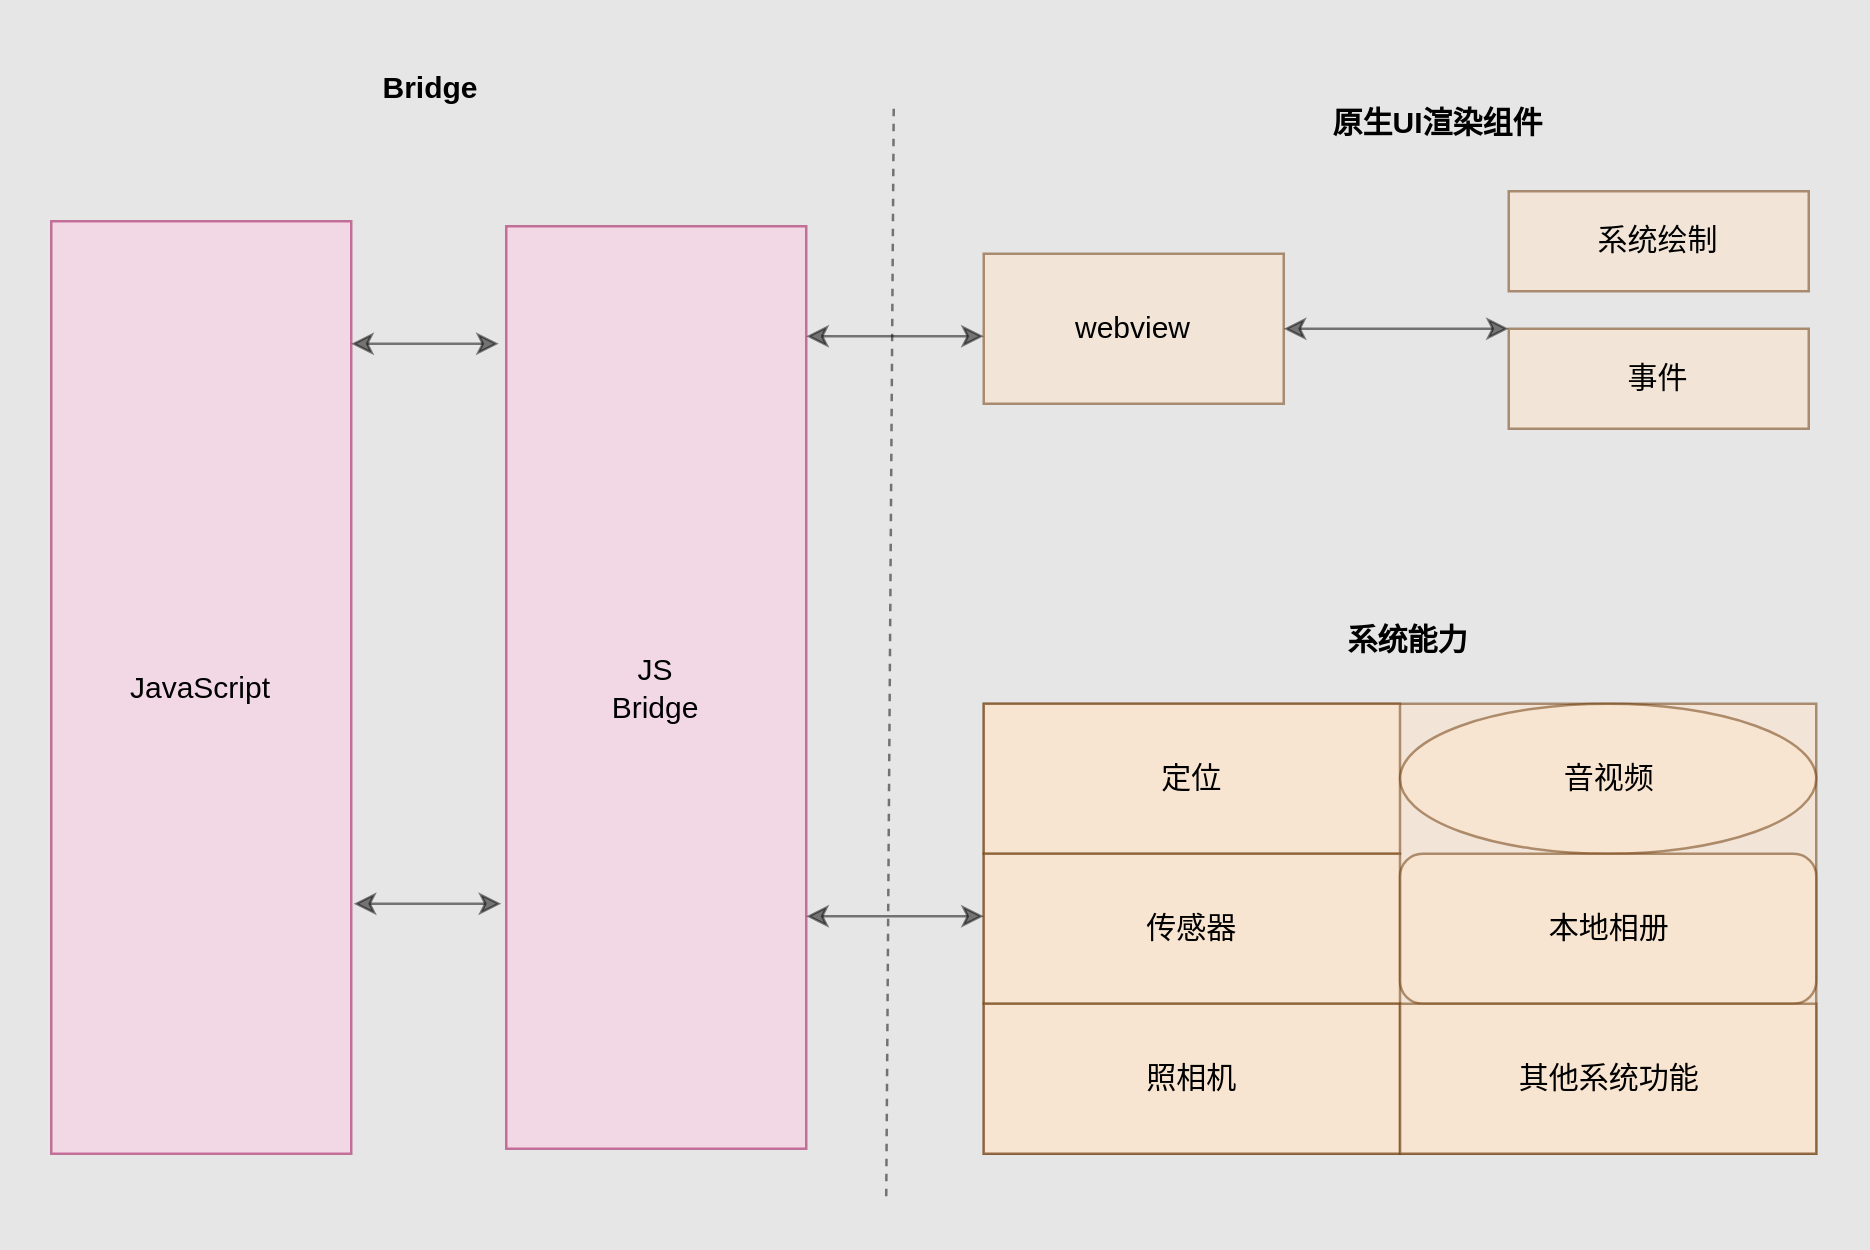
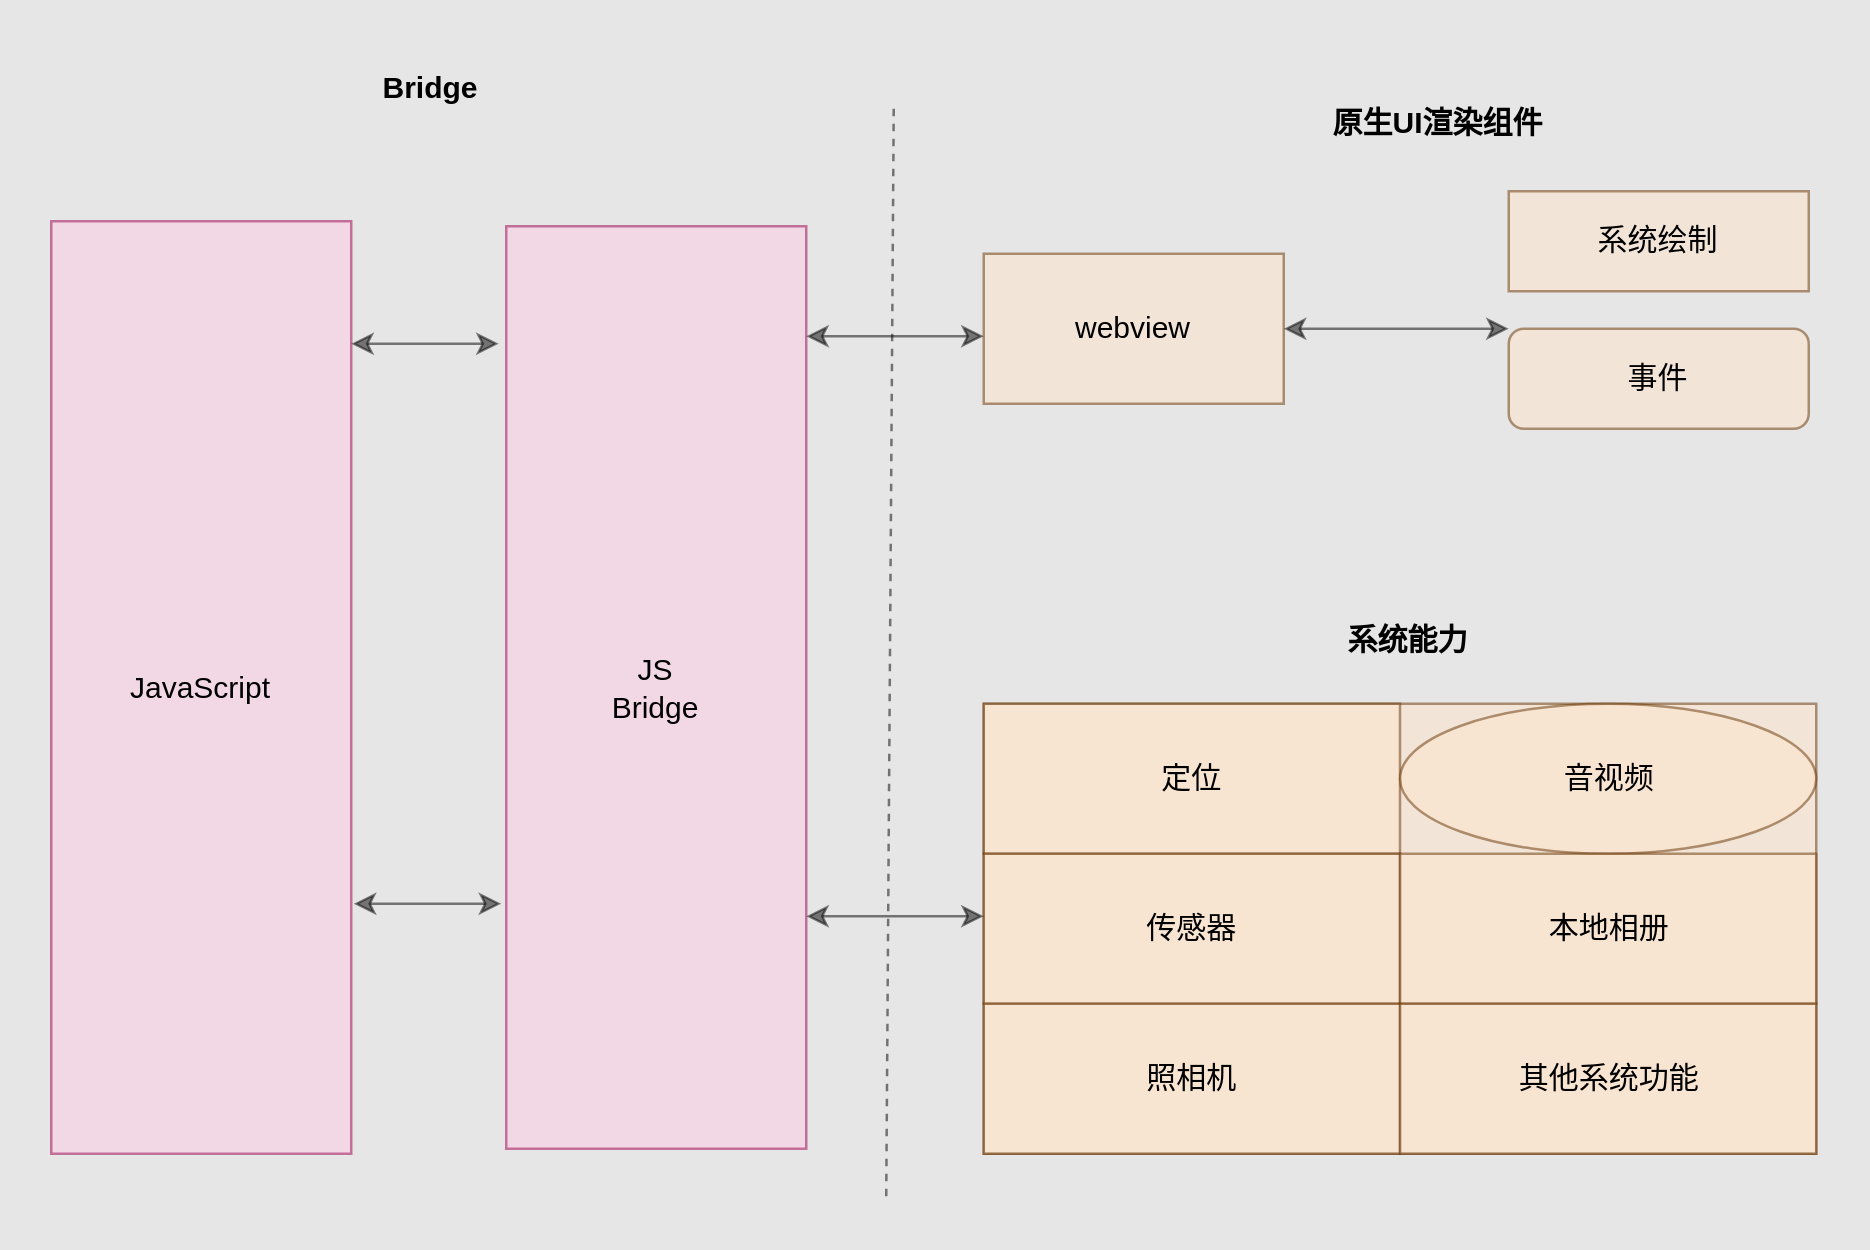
(1659, 379) -> (1659, 379)
(1608, 929) -> (1608, 929)
